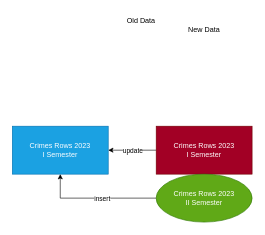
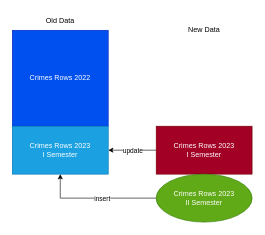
(141, 21) -> (60, 21)
none -> (60, 78)
